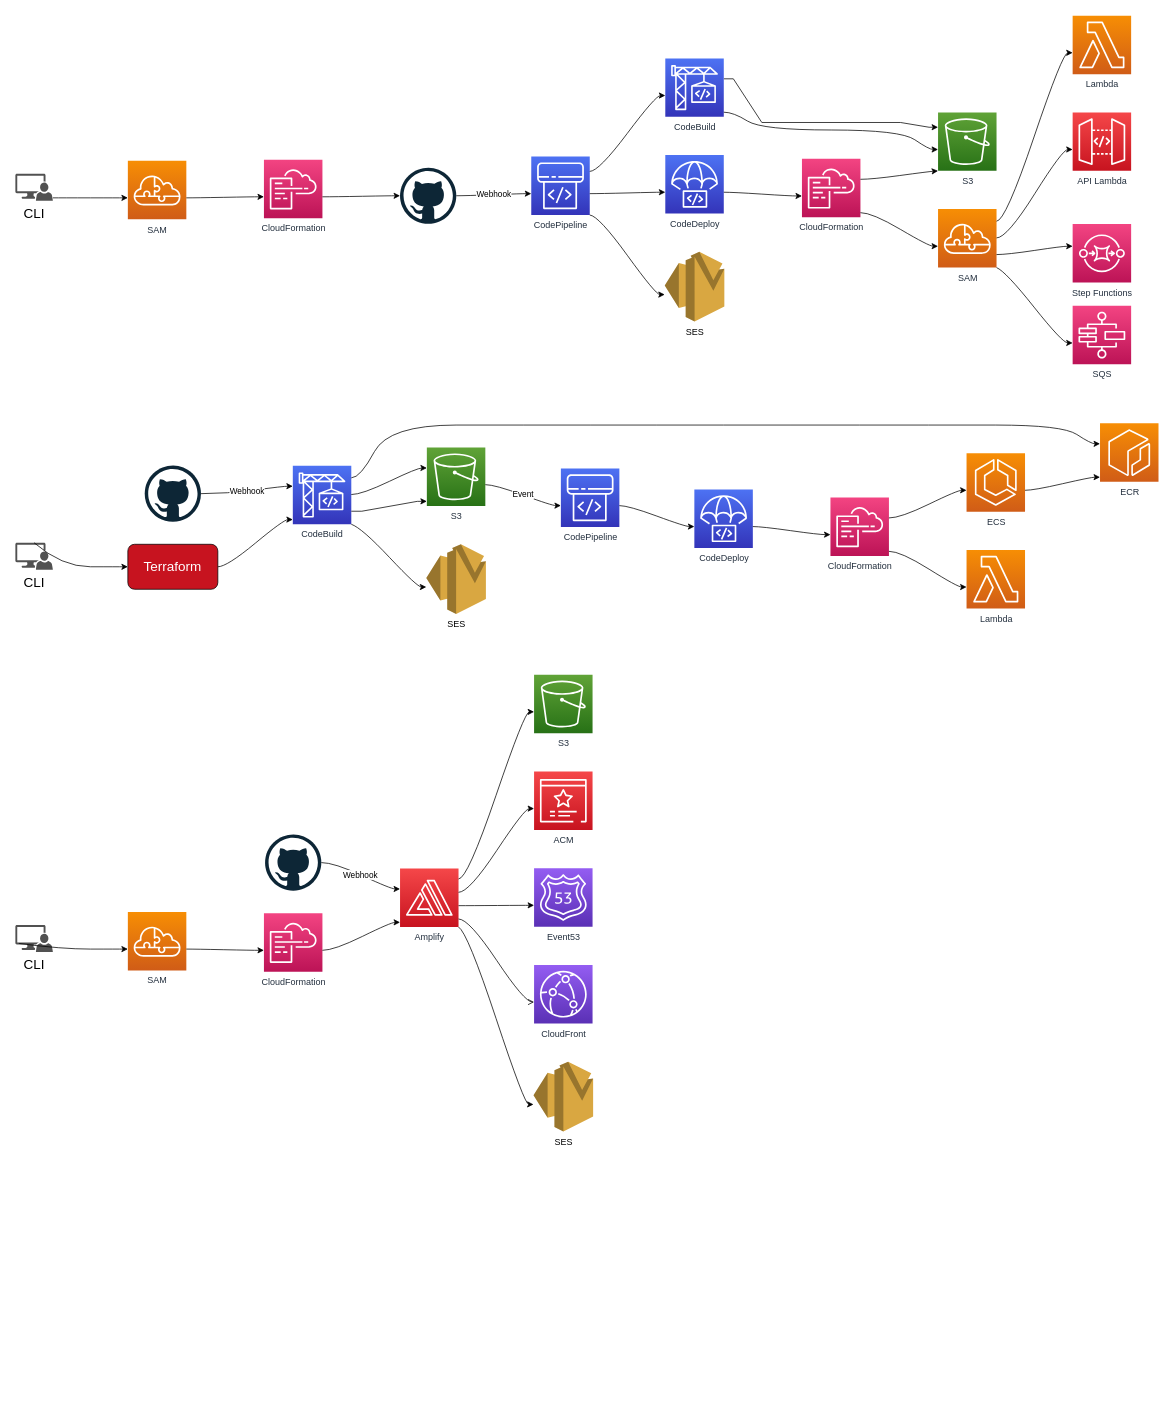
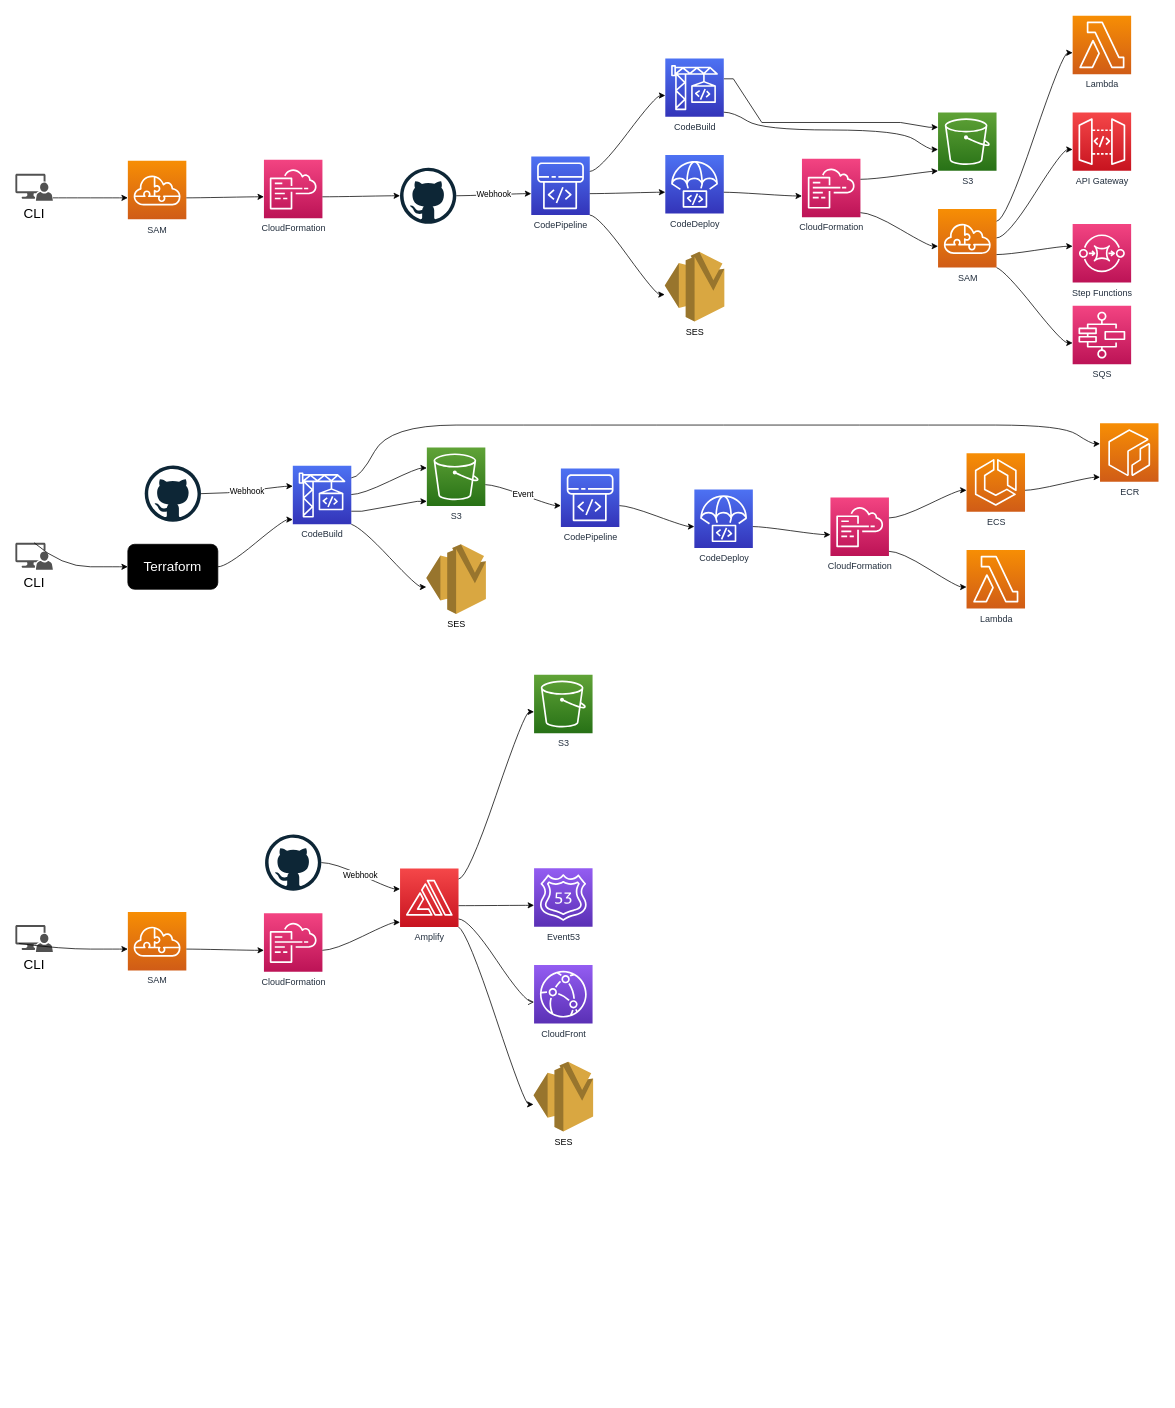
(1103, 181) -> (1103, 181)
(173, 567) -> (173, 567)
(563, 801) -> none
(495, 853) -> none
